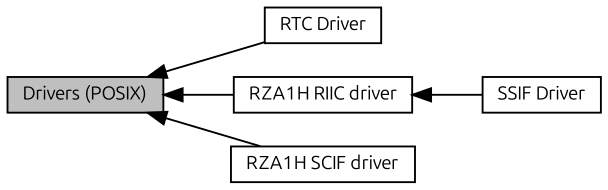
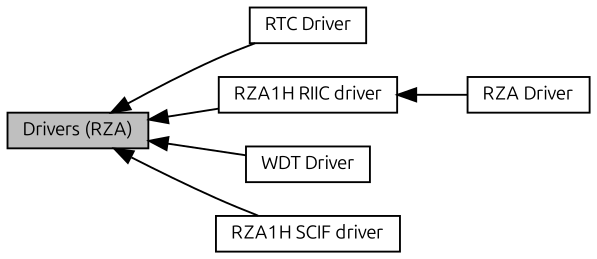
(85, 95) -> (78, 131)
(542, 95) -> (529, 95)
none -> (308, 164)
